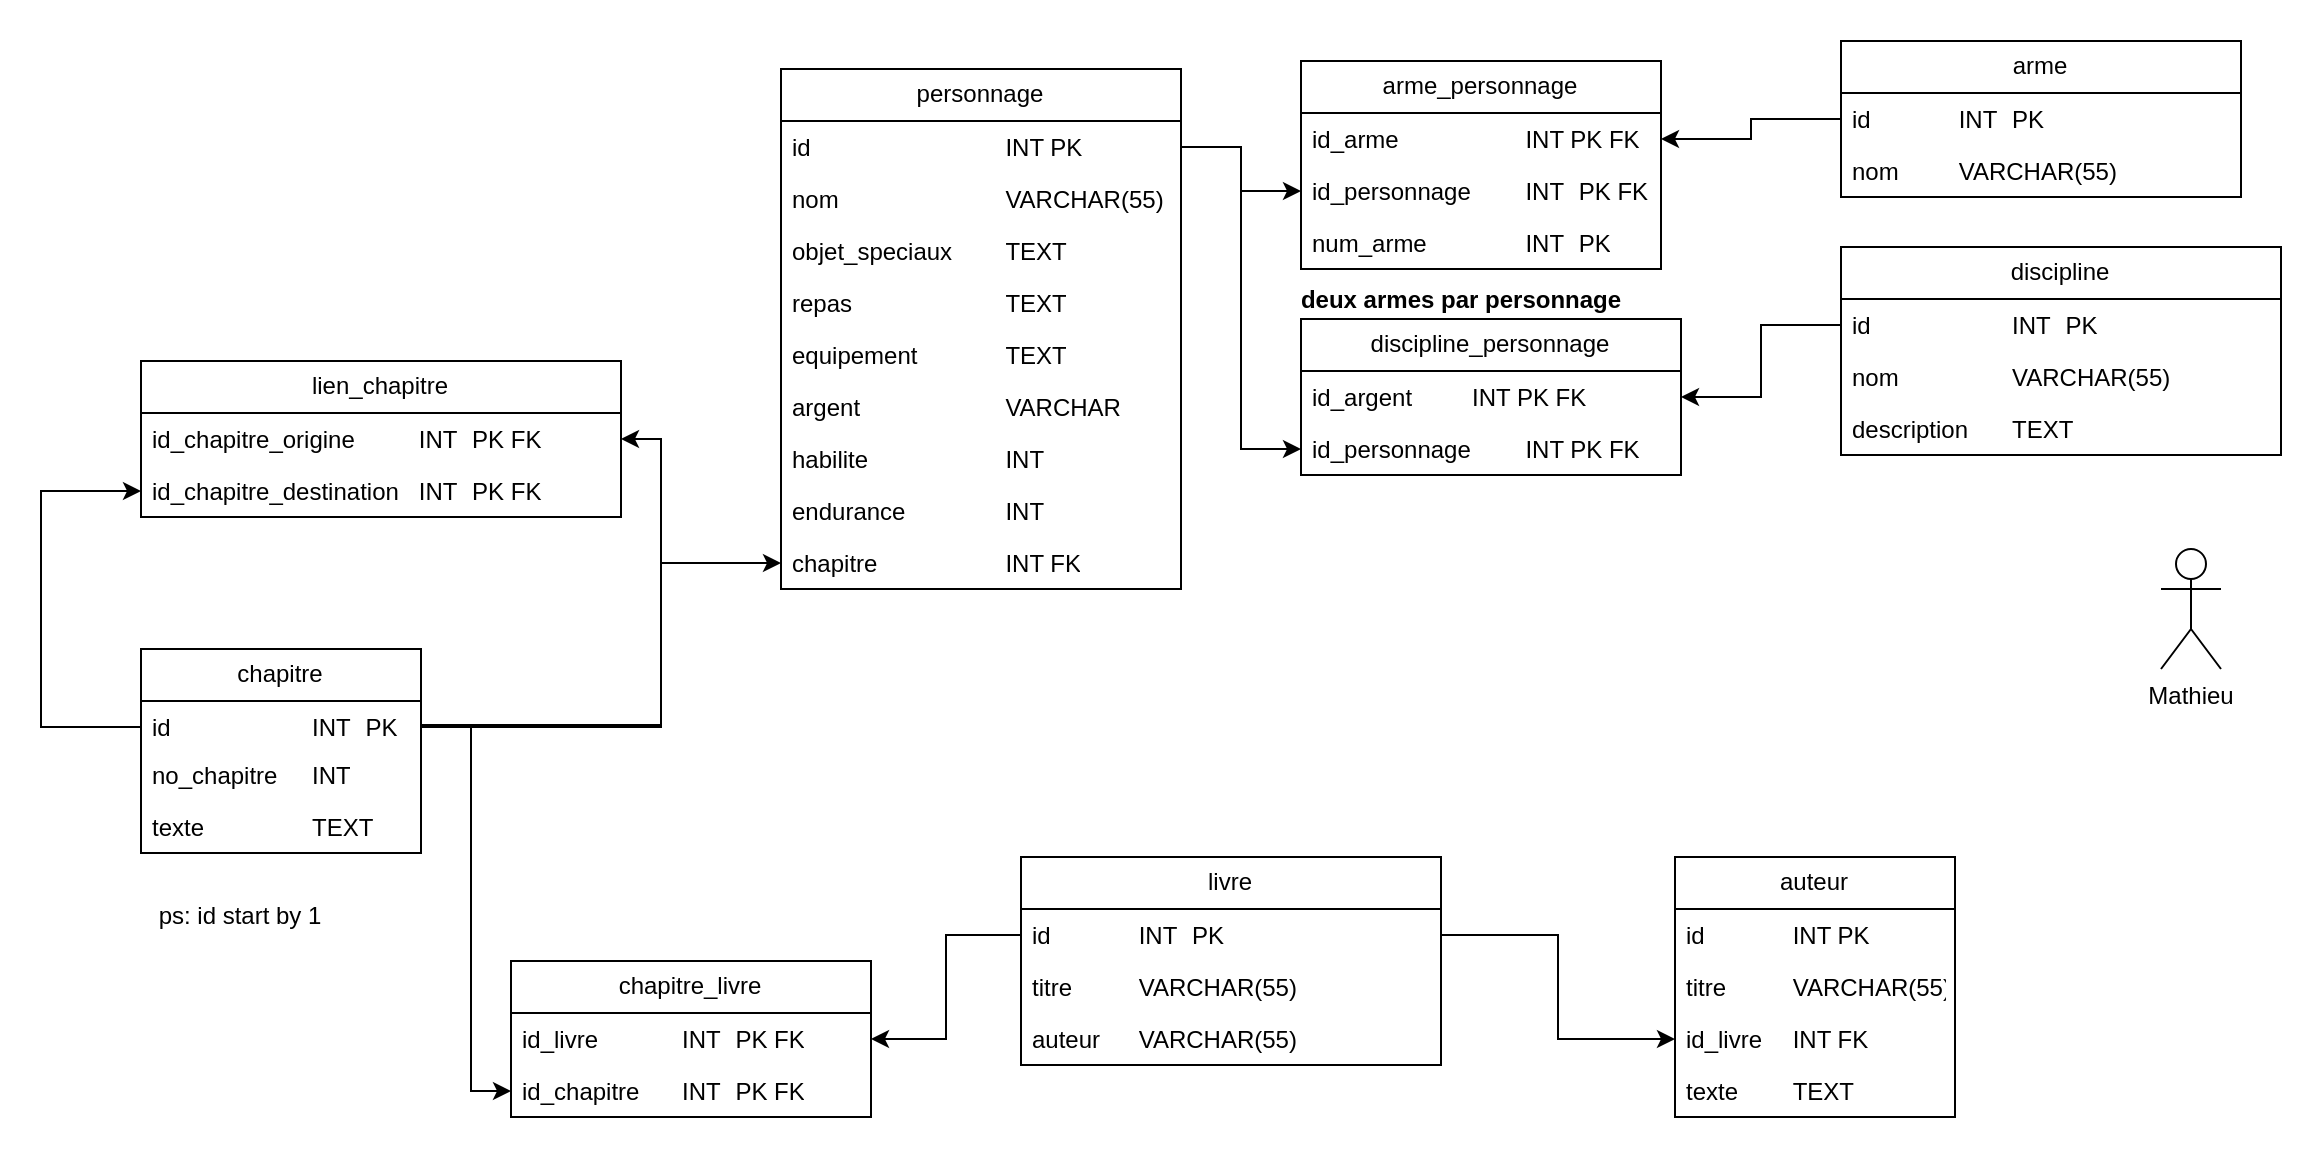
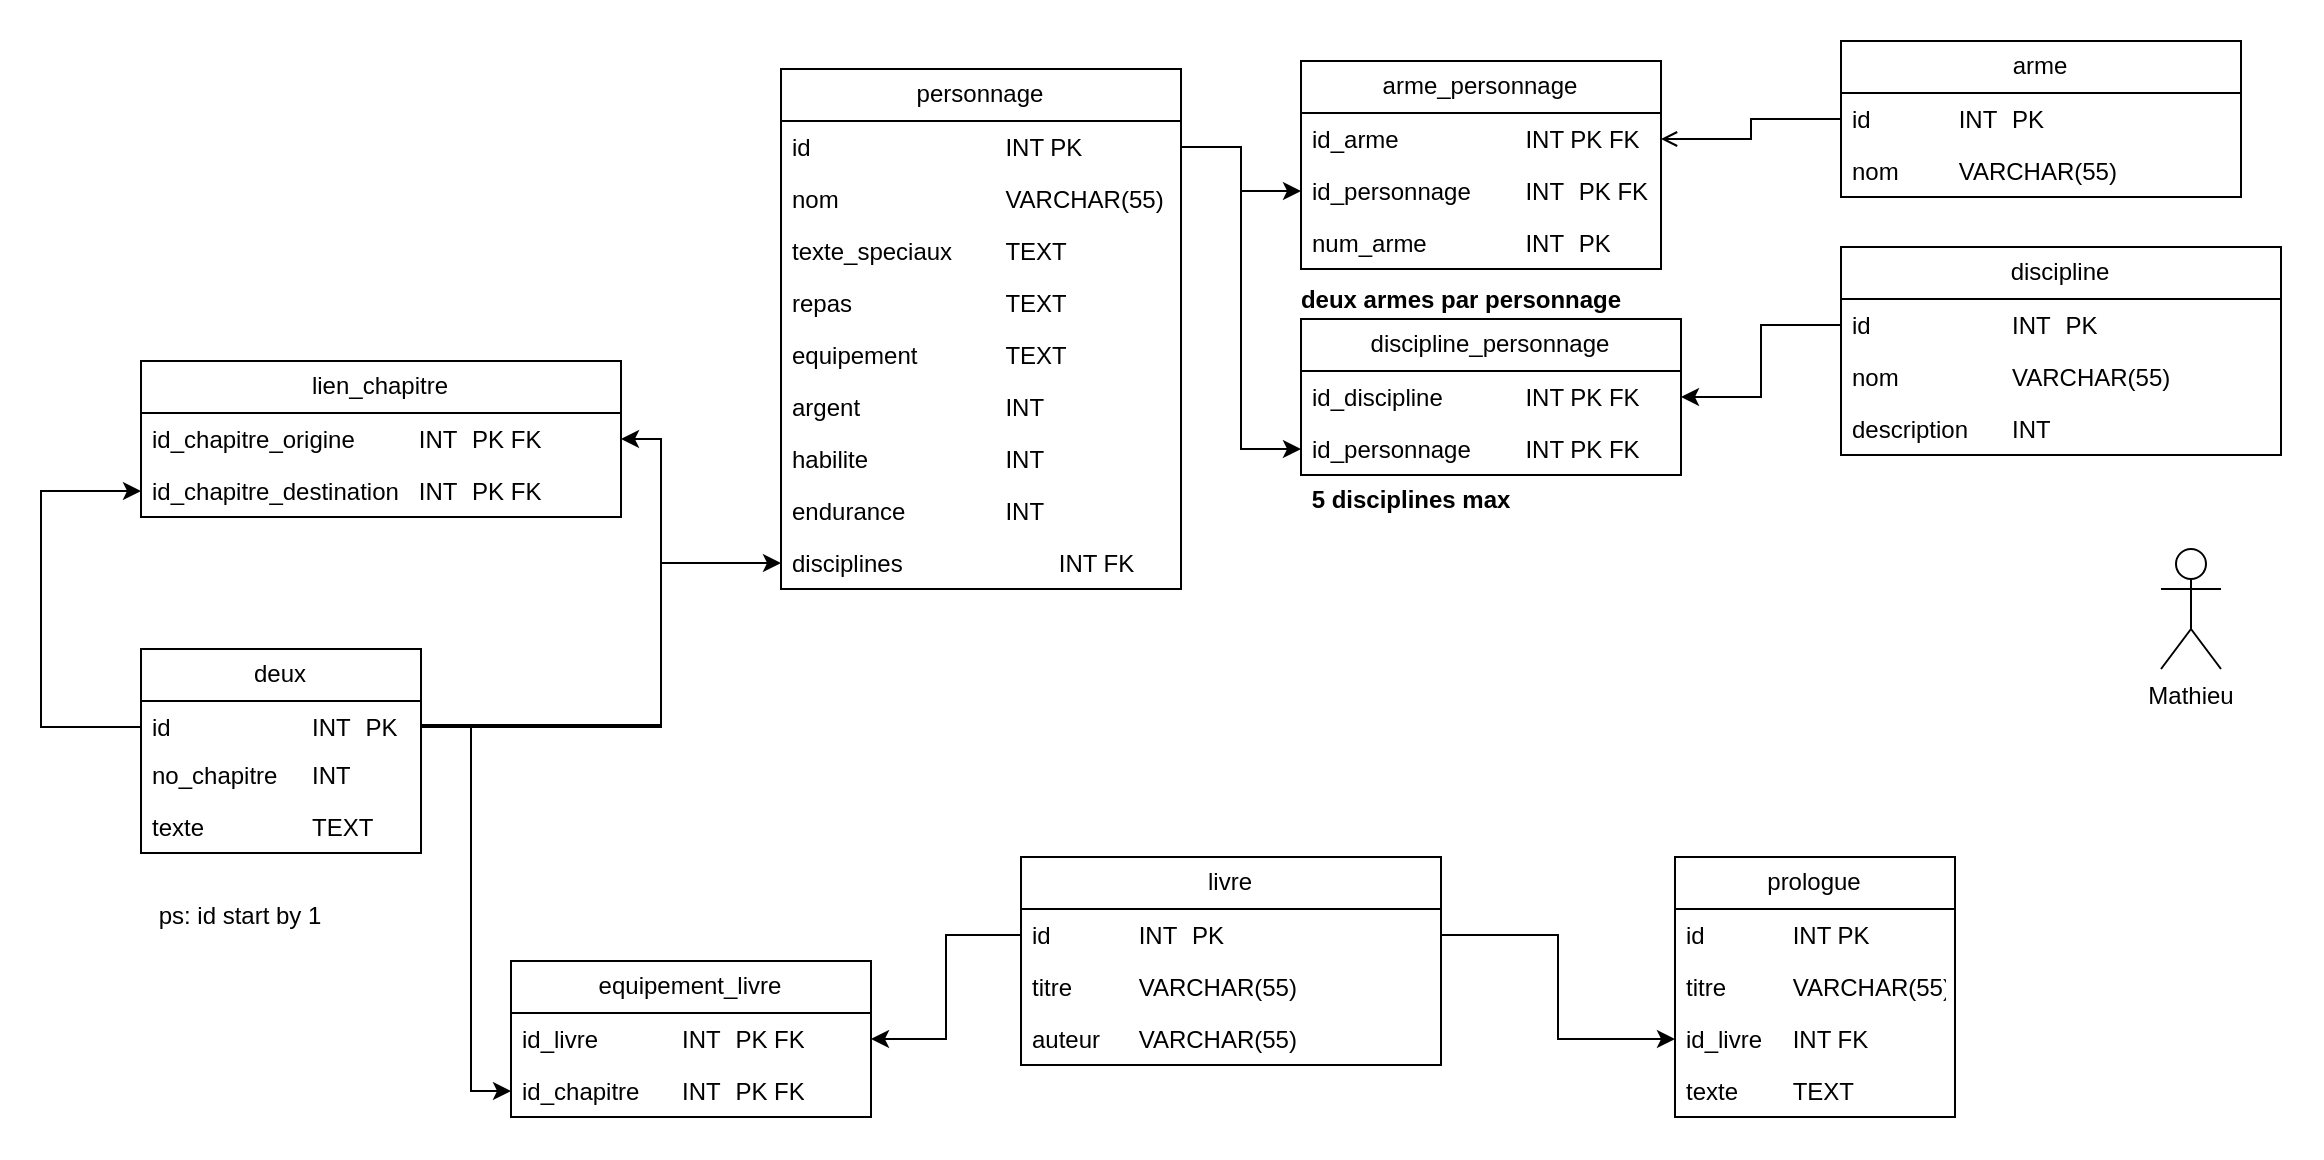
(1676, 139) -> (1673, 139)
(918, 253) -> (918, 253)
(1438, 399) -> (1452, 399)
(901, 409) -> (874, 409)
(1954, 431) -> (1948, 431)
none -> (1411, 501)
(901, 565) -> (912, 565)
(281, 675) -> (281, 675)
(1815, 883) -> (1815, 883)
(691, 987) -> (691, 987)
